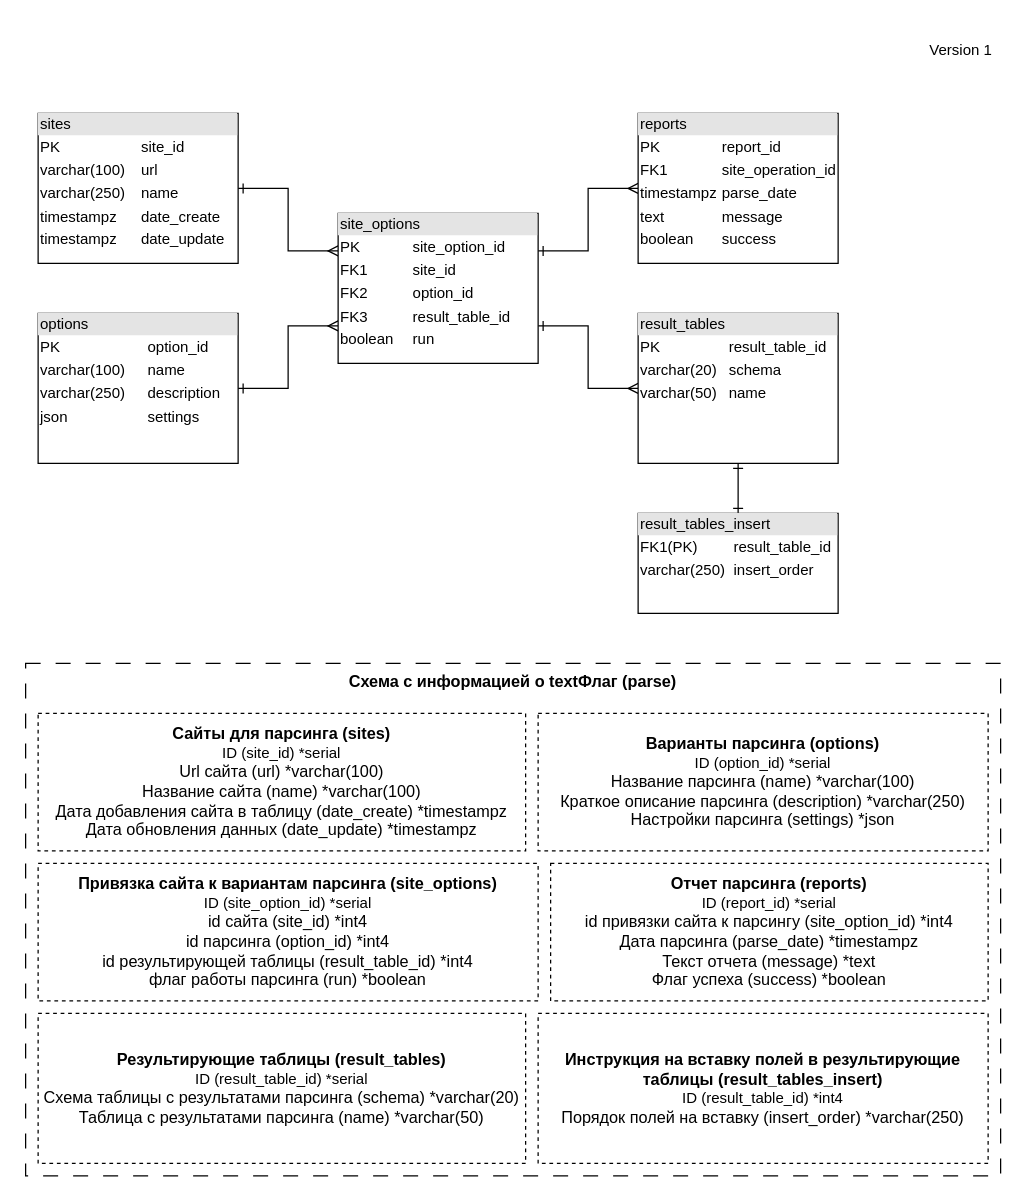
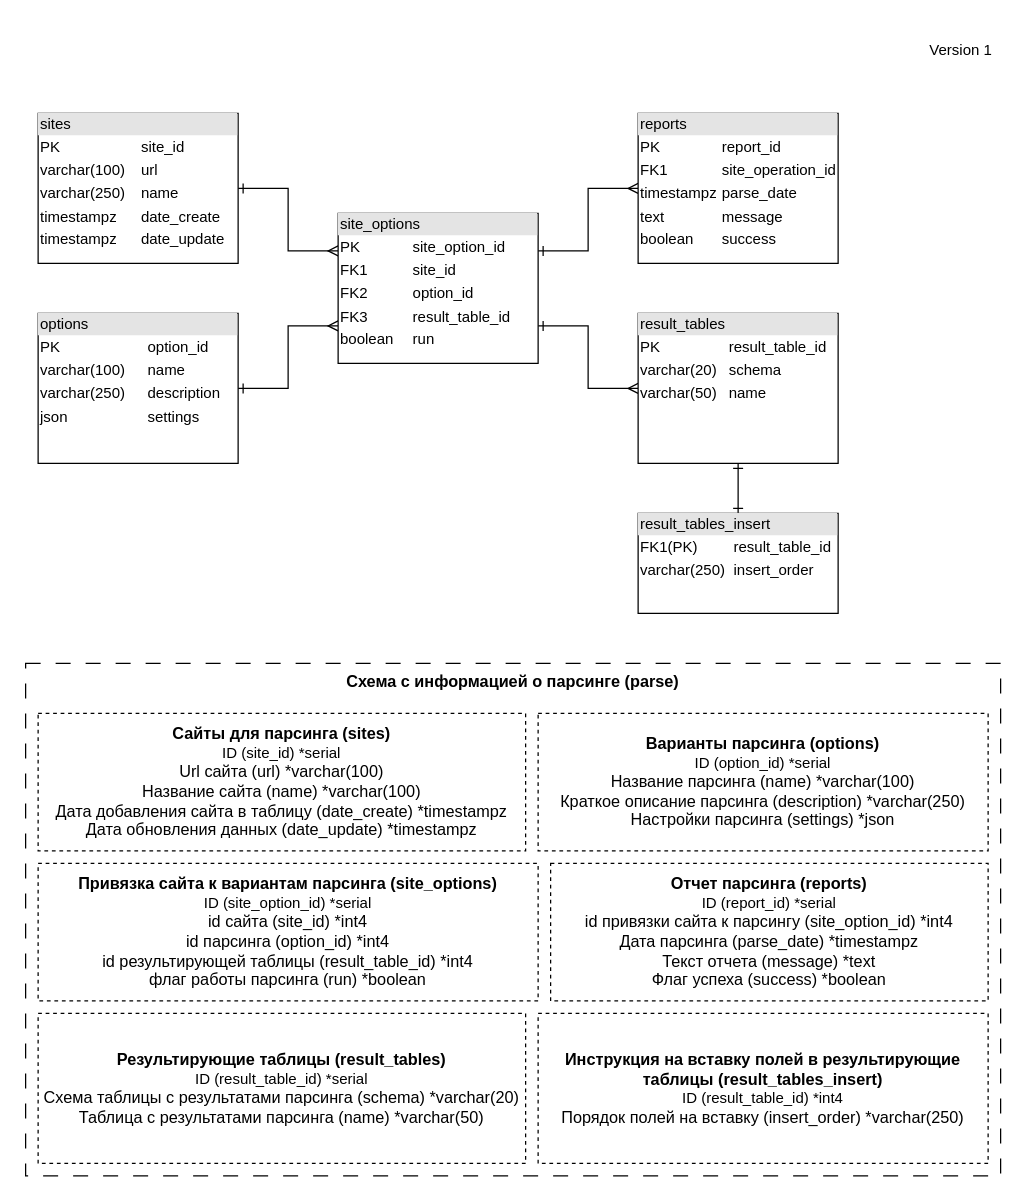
(513, 681) -> (513, 681)
